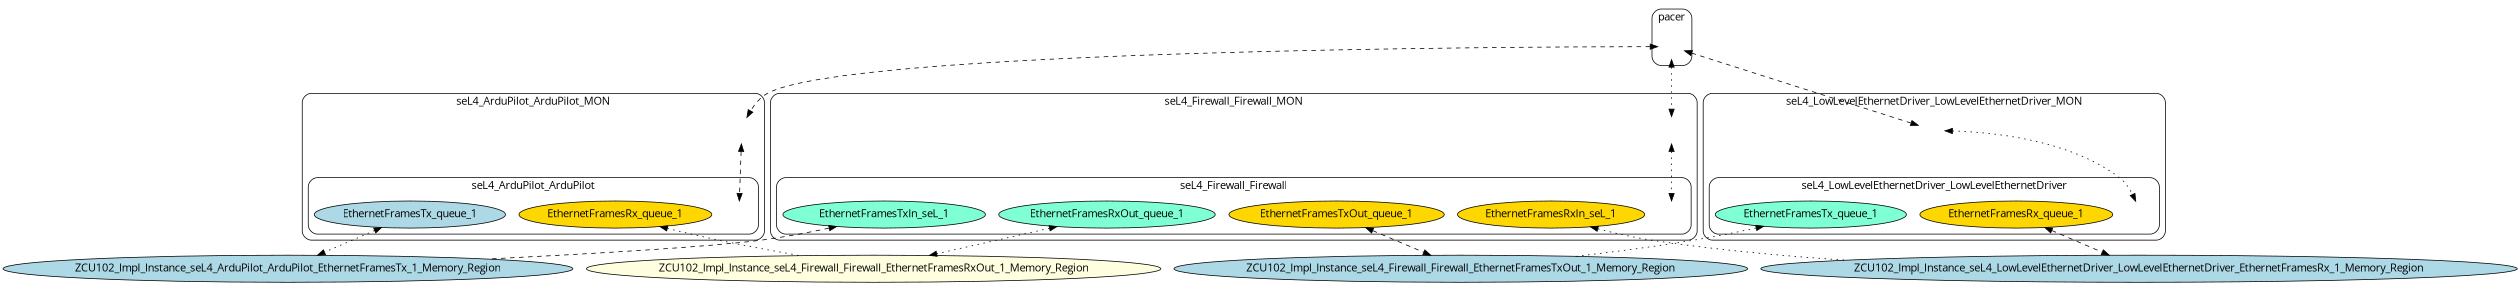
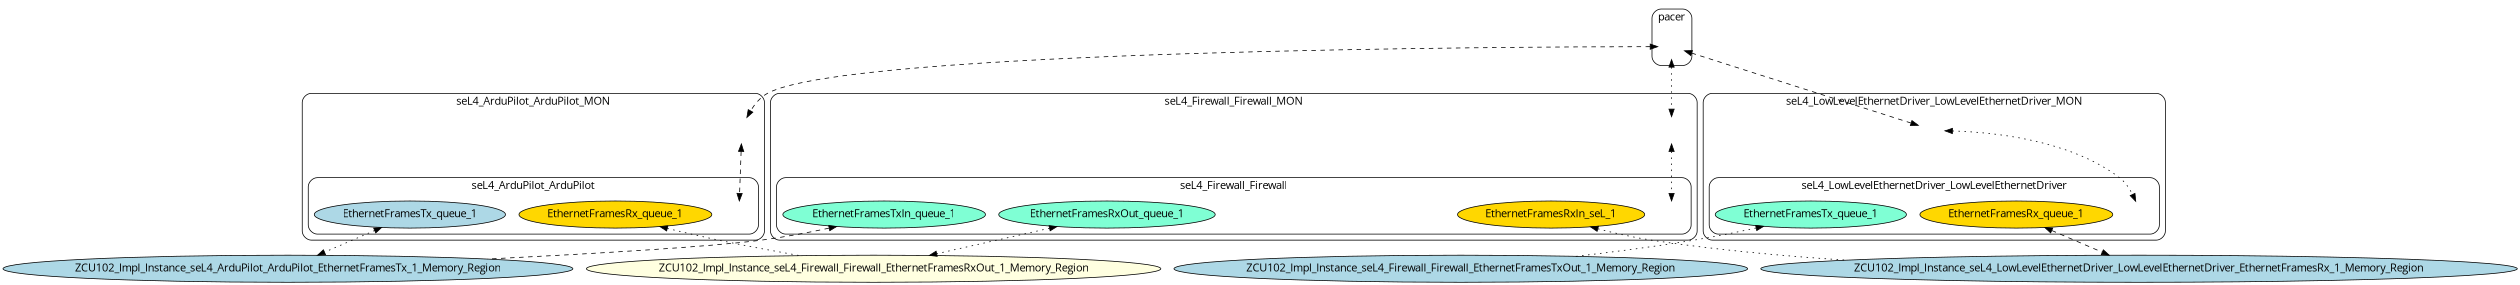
(884, 215) -> (884, 215)
(1337, 215) -> none
